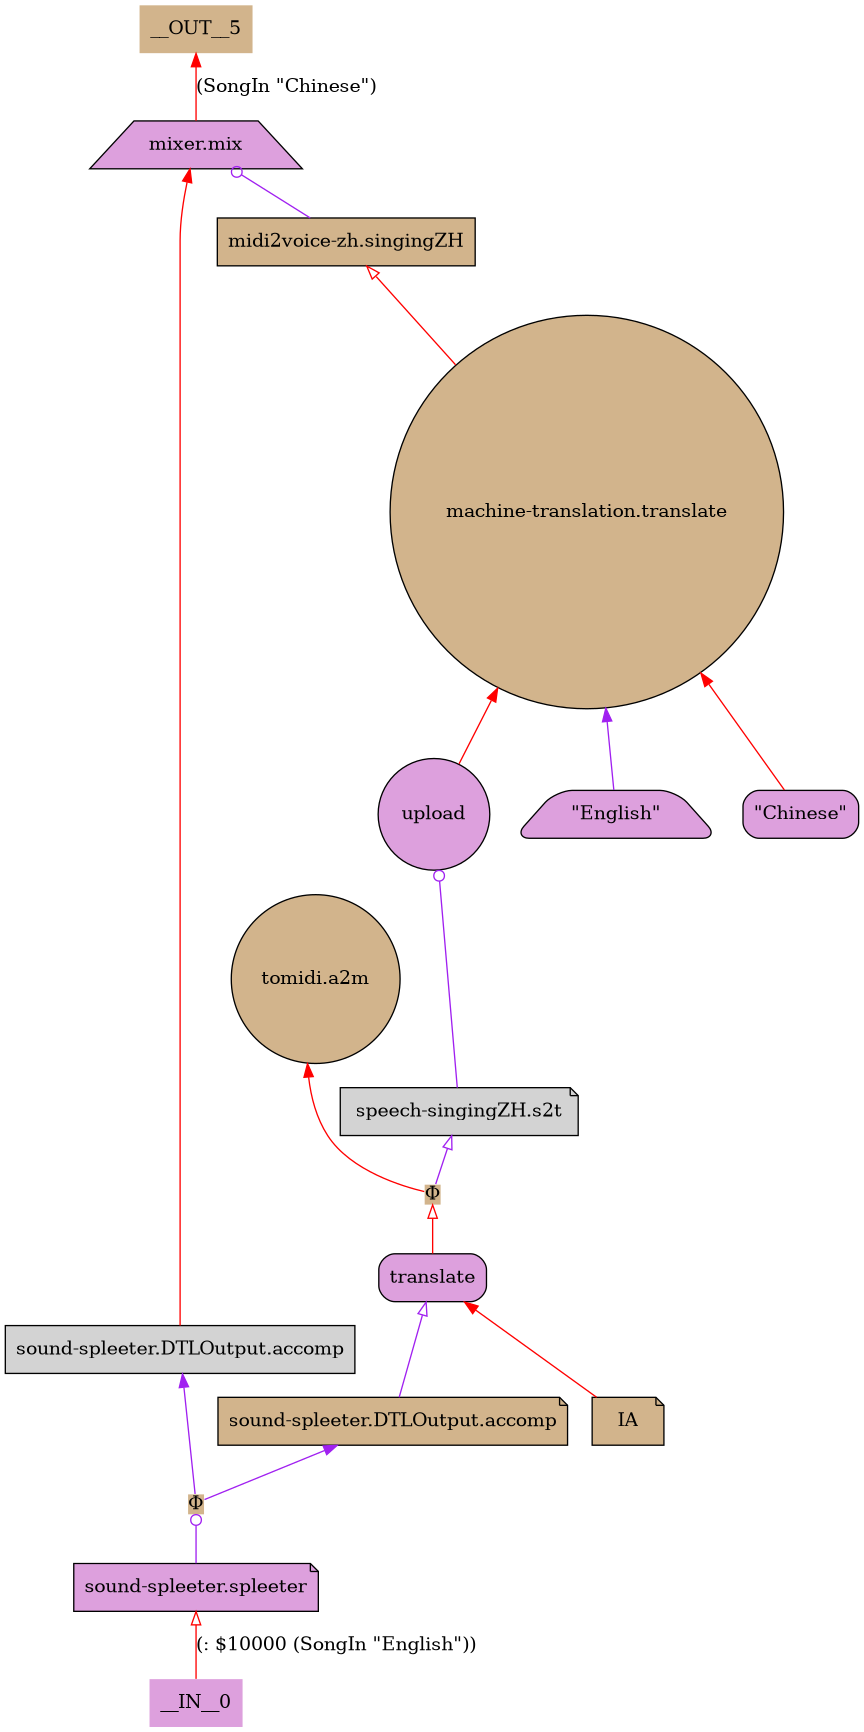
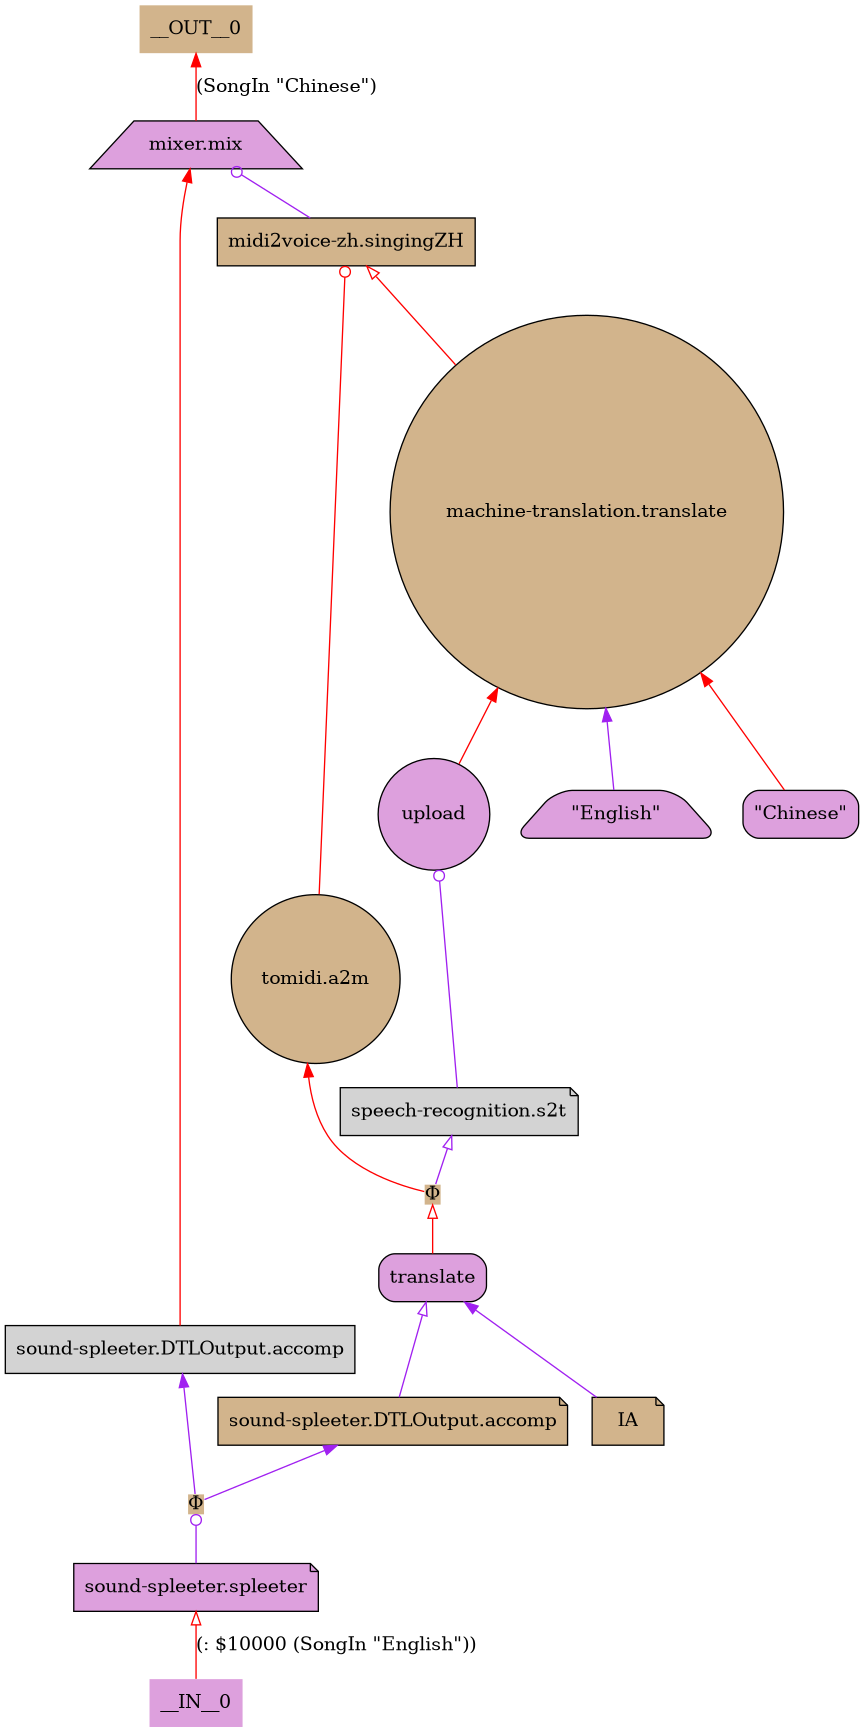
(196, 29) -> (196, 29)
none -> (332, 586)
(459, 1112) -> (459, 1112)
(536, 1354) -> (536, 1354)
